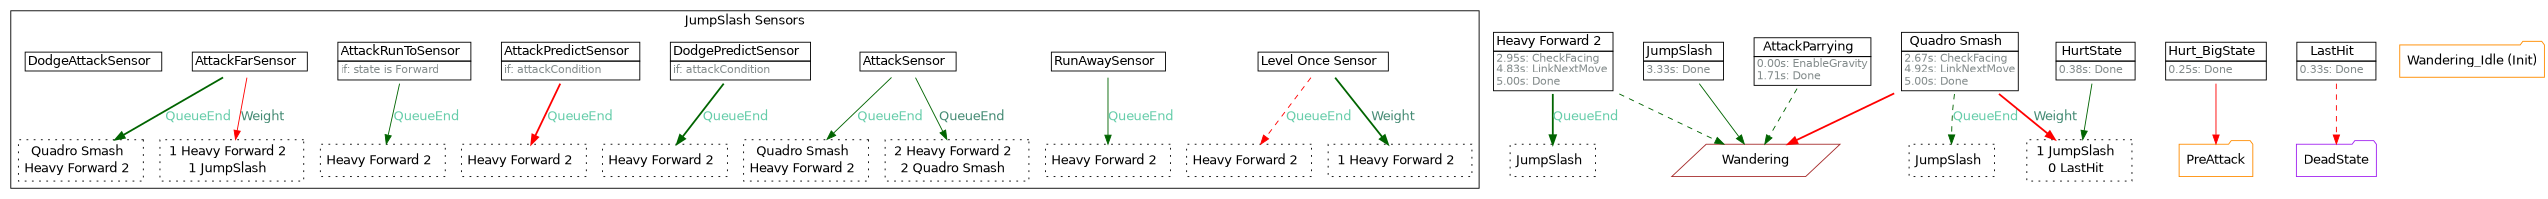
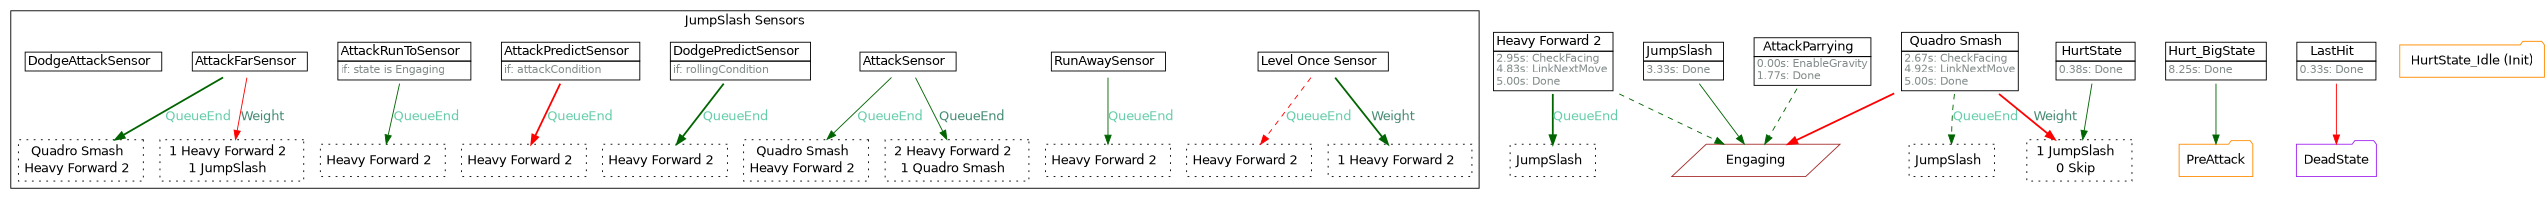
(2472, 61) -> (2472, 61)
(390, 70) -> (393, 70)
(722, 70) -> (721, 70)
(2201, 70) -> (2201, 70)
(1789, 76) -> (1789, 76)
(2216, 109) -> (2216, 109)
(2336, 109) -> (2336, 109)
(1756, 160) -> (1756, 160)
(957, 168) -> (957, 168)
(2080, 168) -> (2080, 168)
